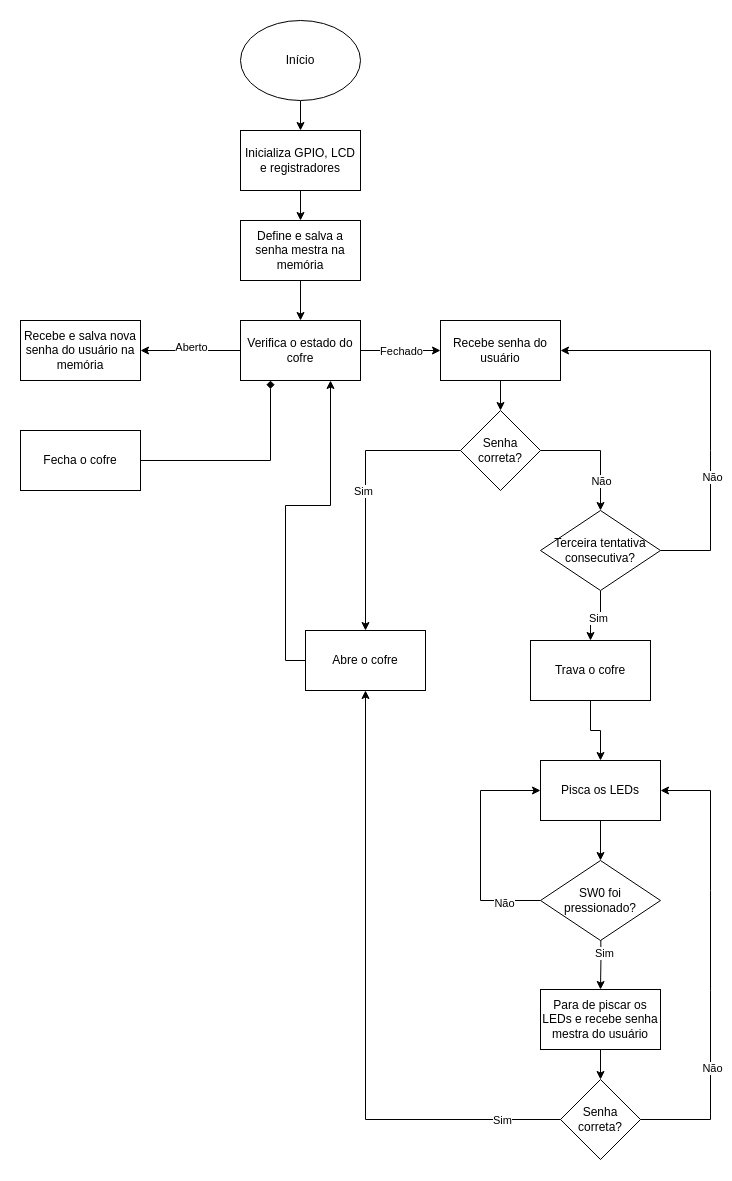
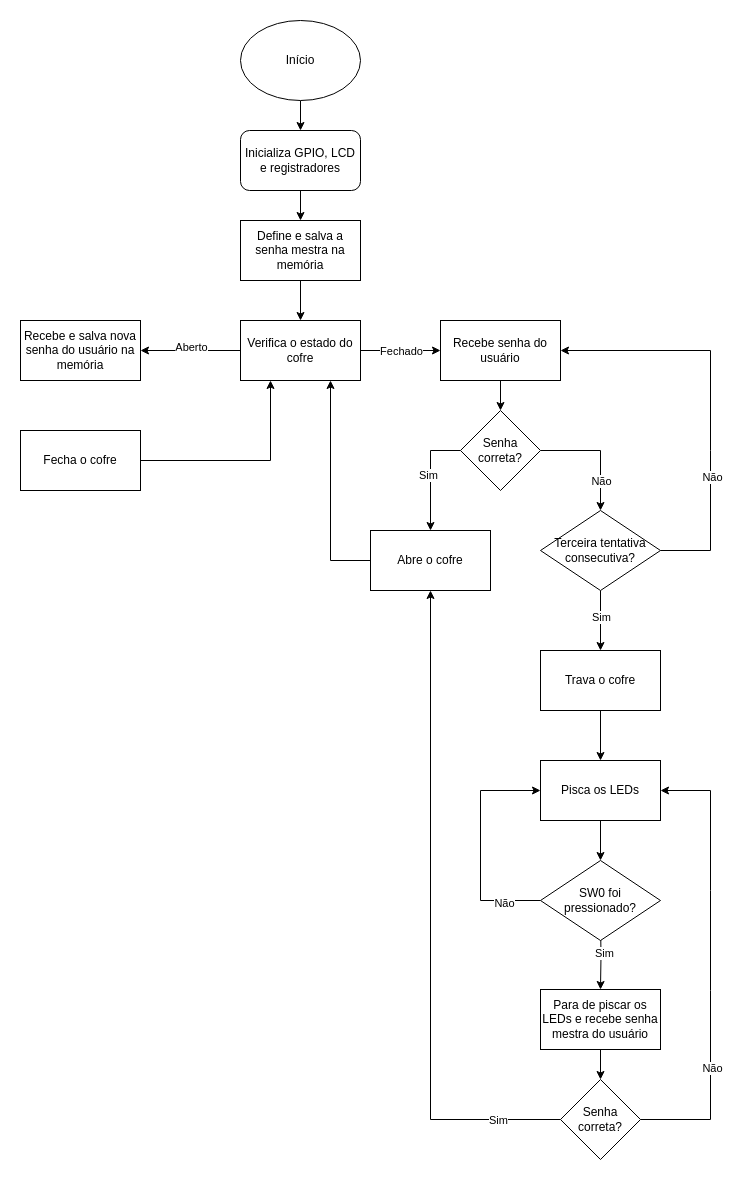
(301, 161) -> (301, 161)
(271, 389) -> (271, 388)
(366, 661) -> (431, 561)
(591, 671) -> (601, 681)
